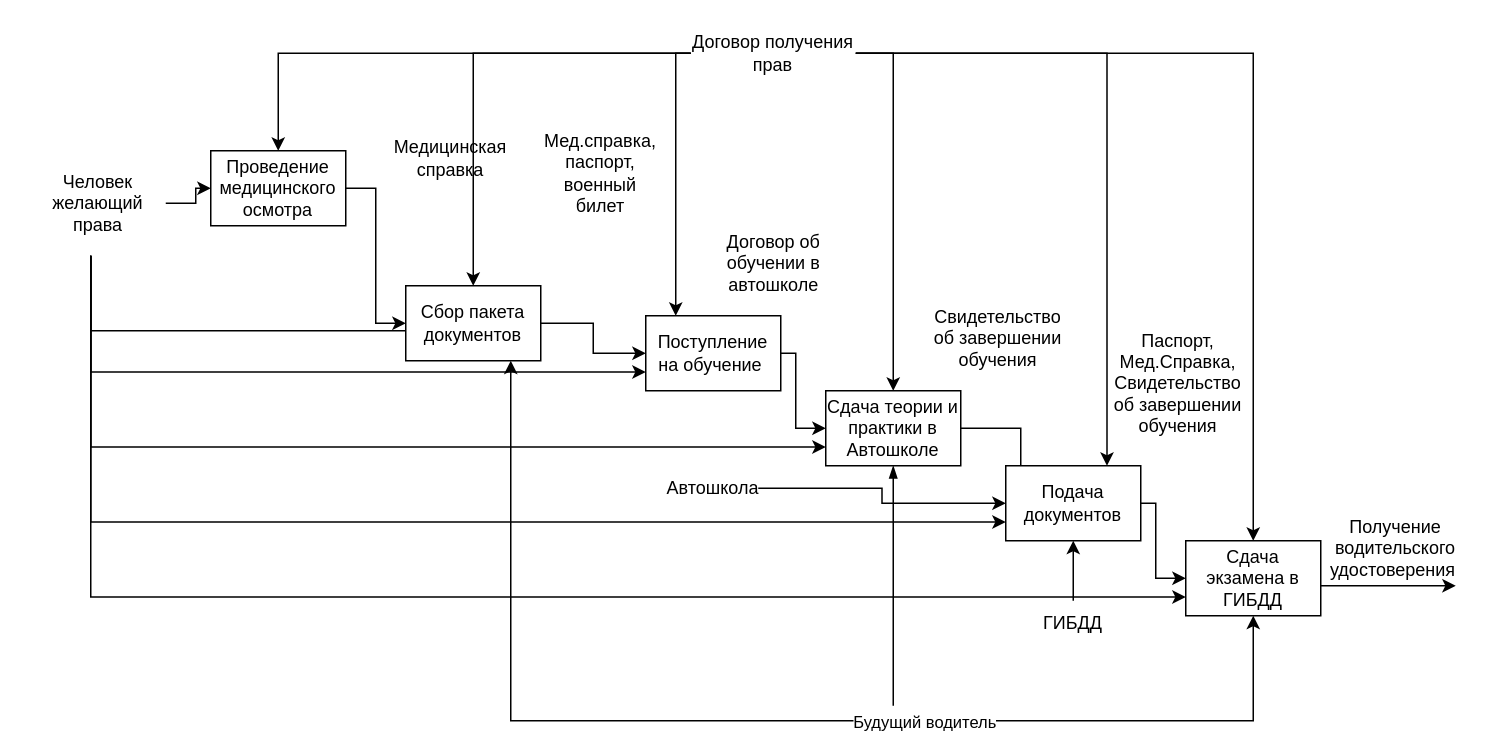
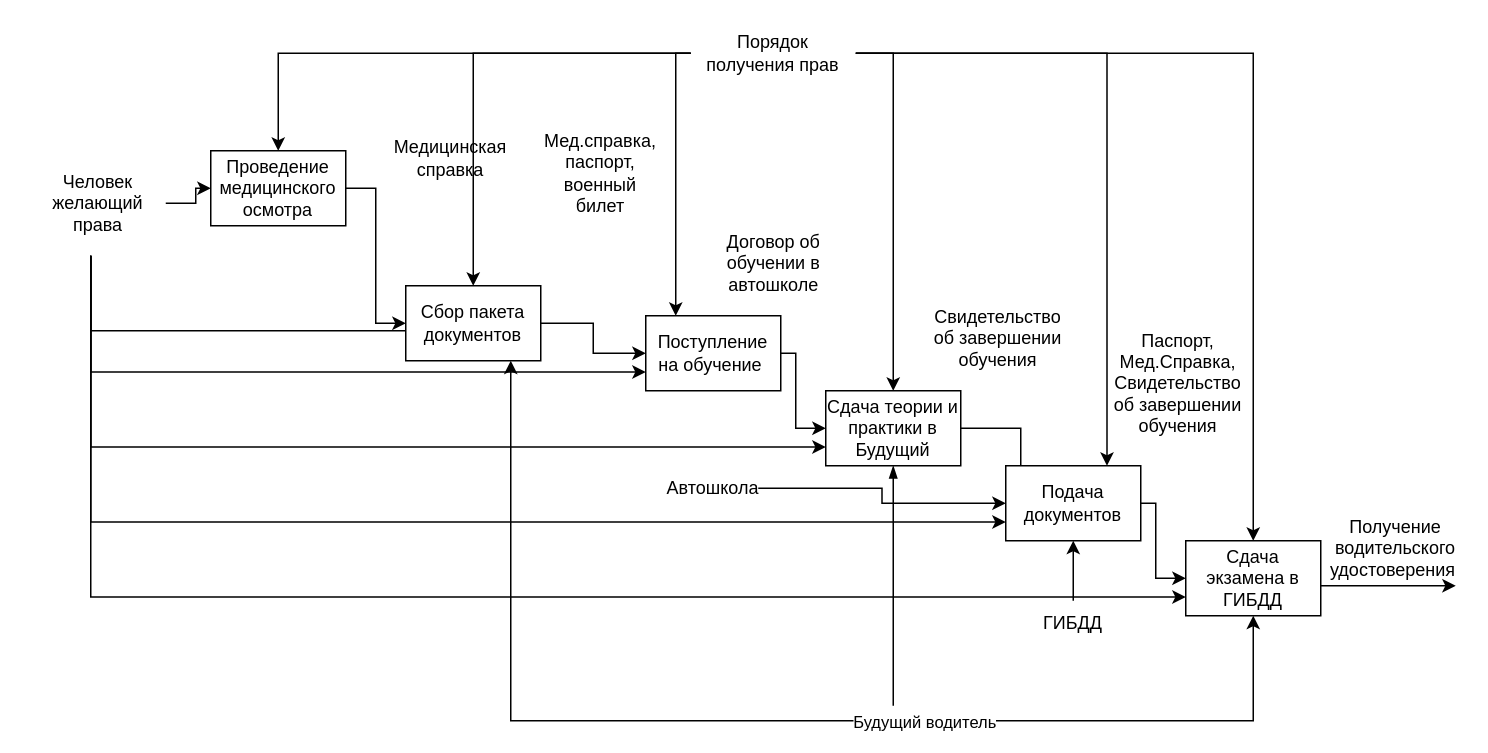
(773, 53) -> (773, 53)
(893, 428) -> (893, 428)
